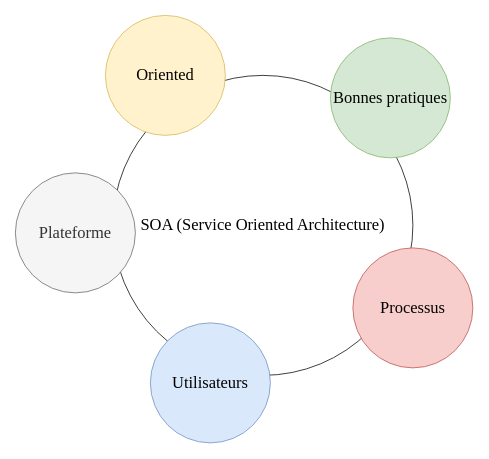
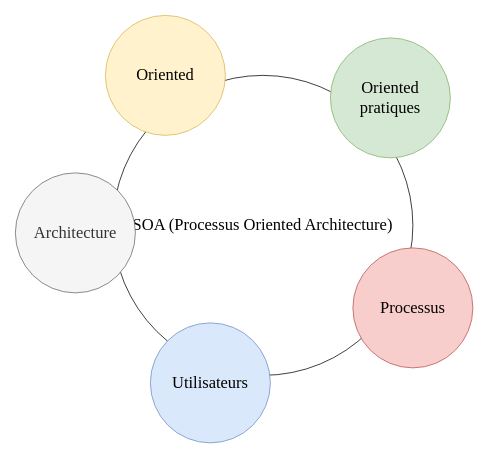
(390, 98) -> (390, 98)
(263, 225) -> (263, 225)
(75, 233) -> (75, 233)
